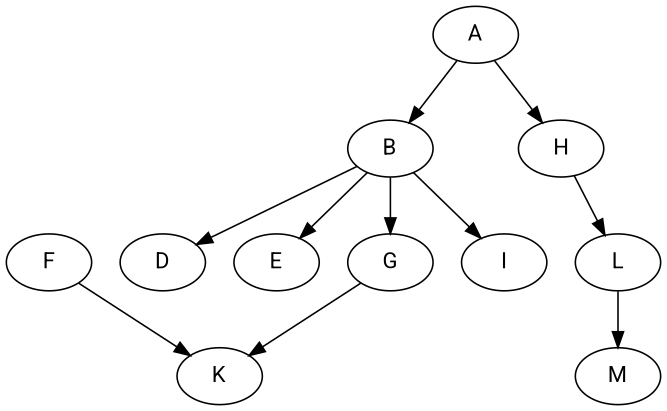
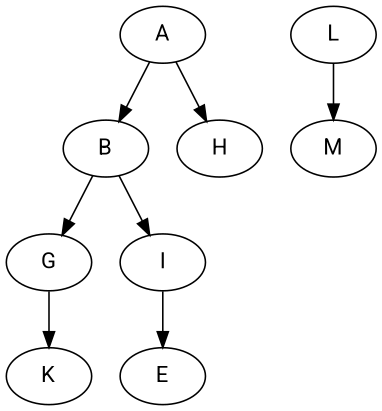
(586, 198) -> none
(339, 200) -> (163, 312)
(49, 262) -> none
(163, 262) -> none
